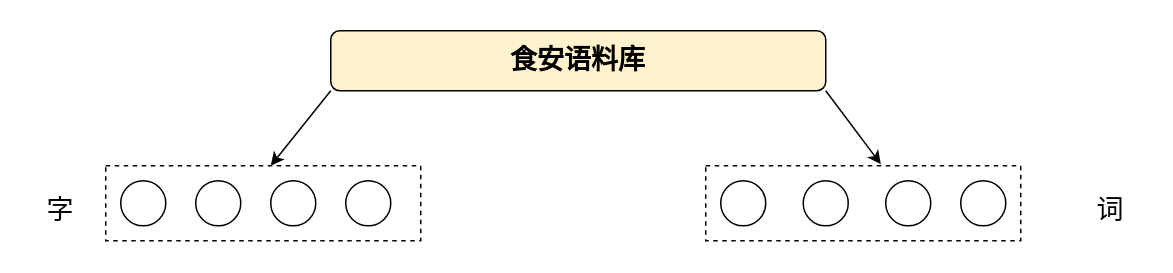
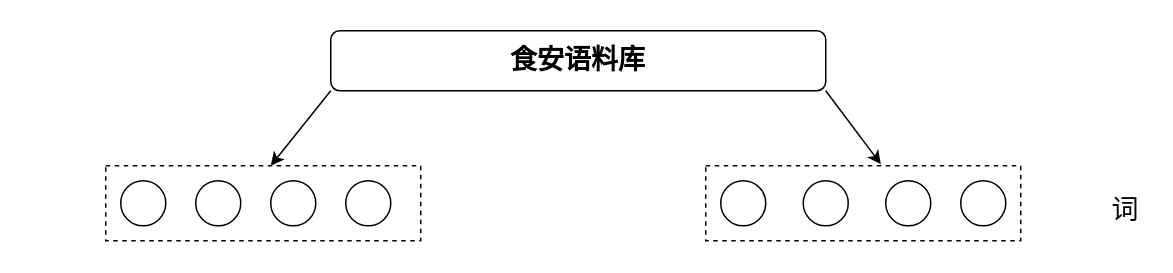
(578, 61) -> (578, 61)
(61, 211) -> none
(1111, 211) -> (1126, 211)
